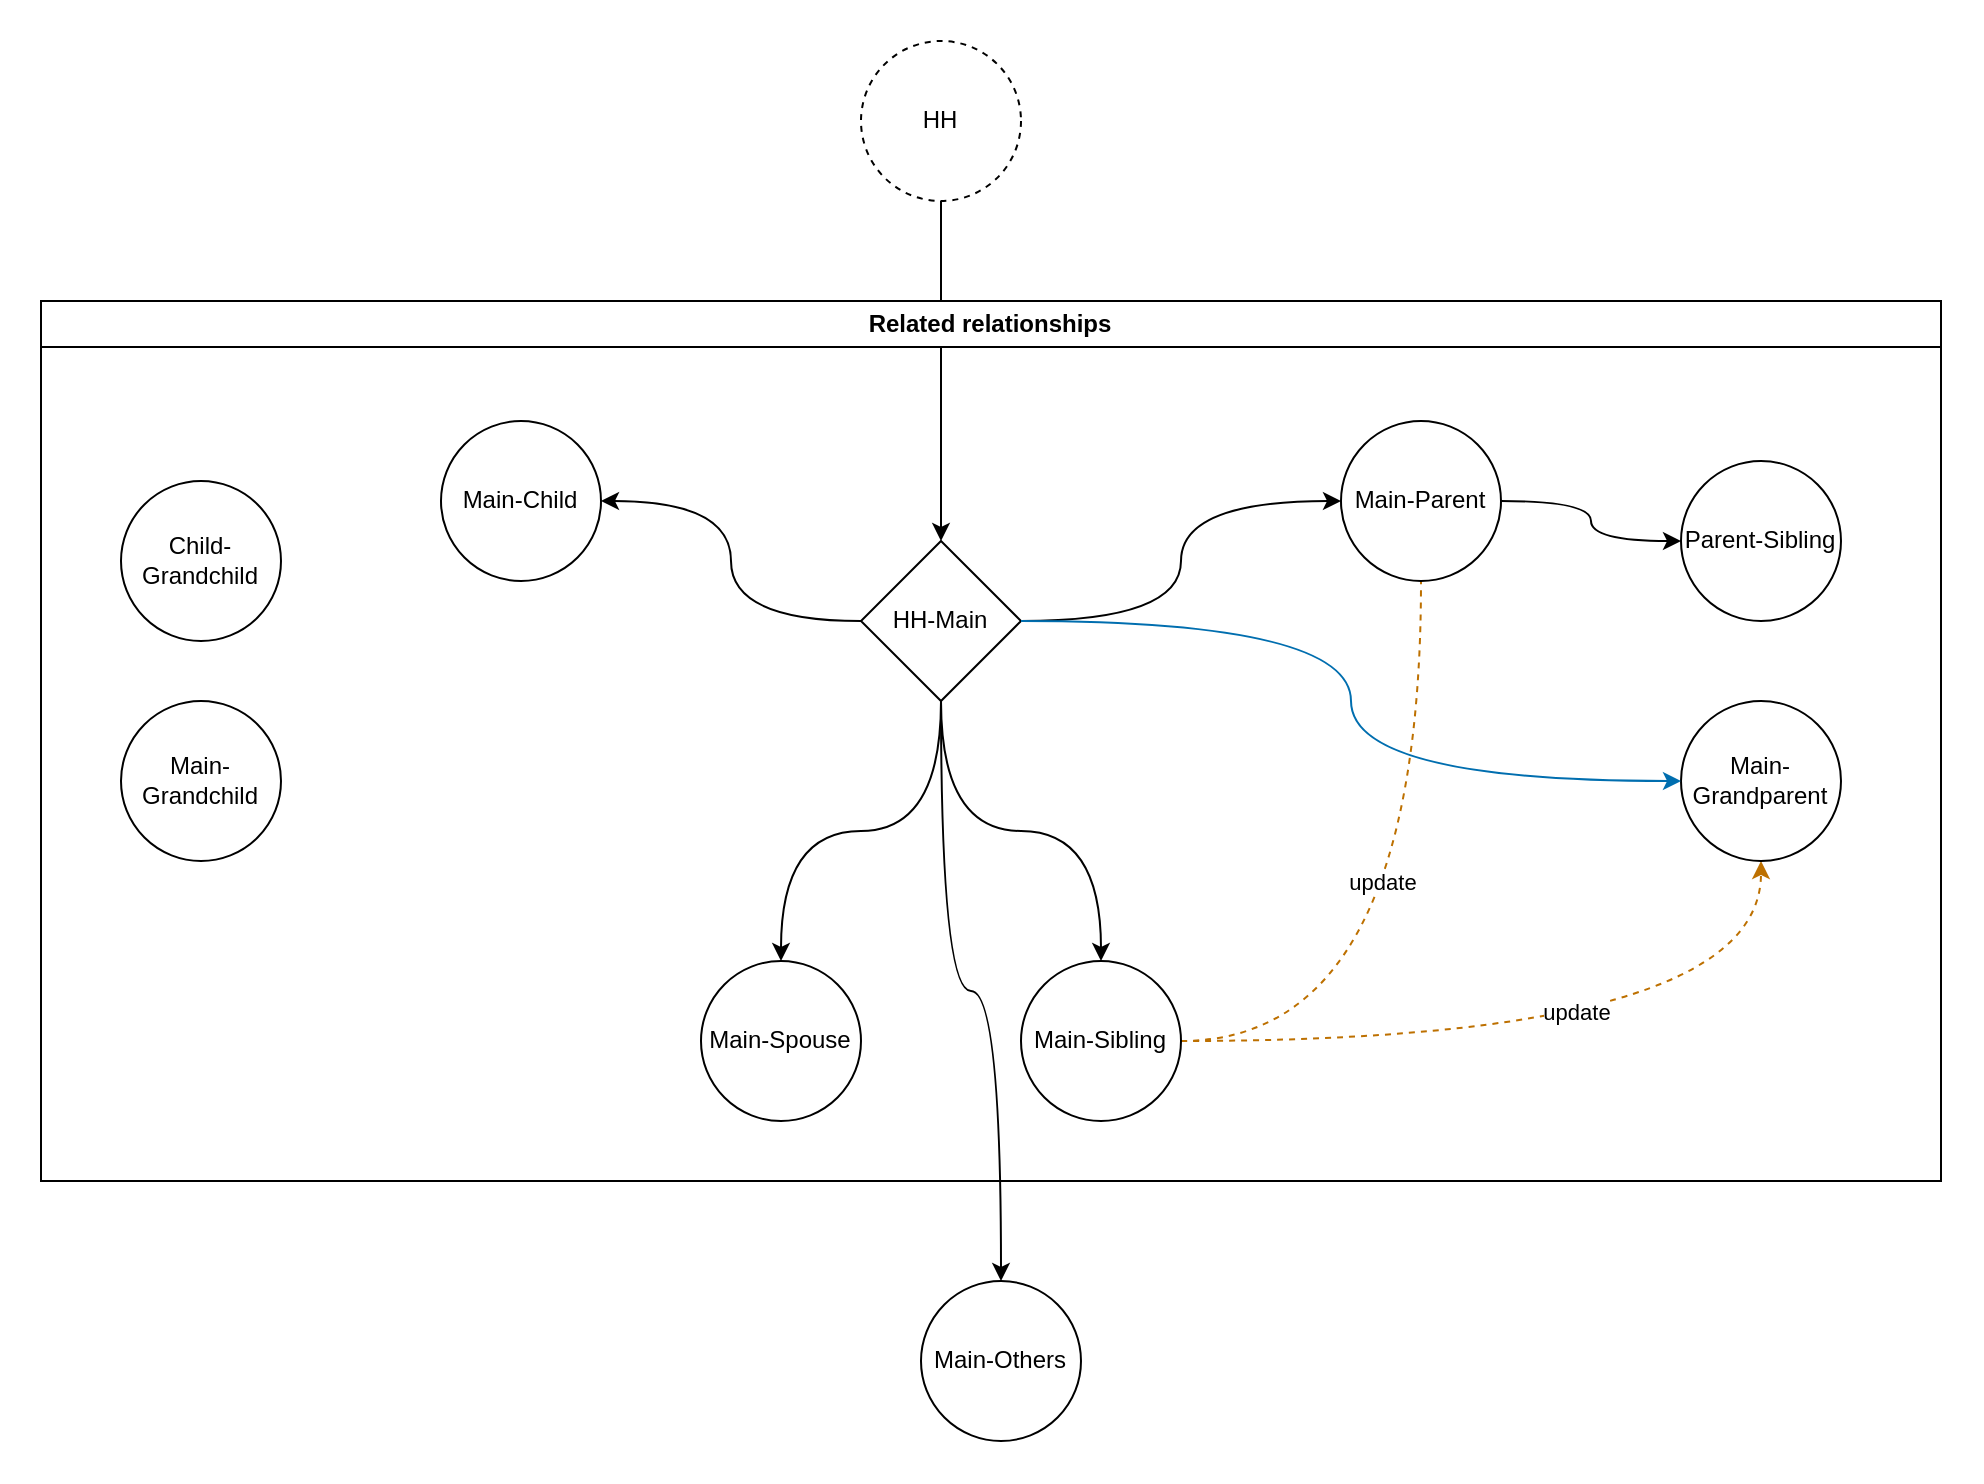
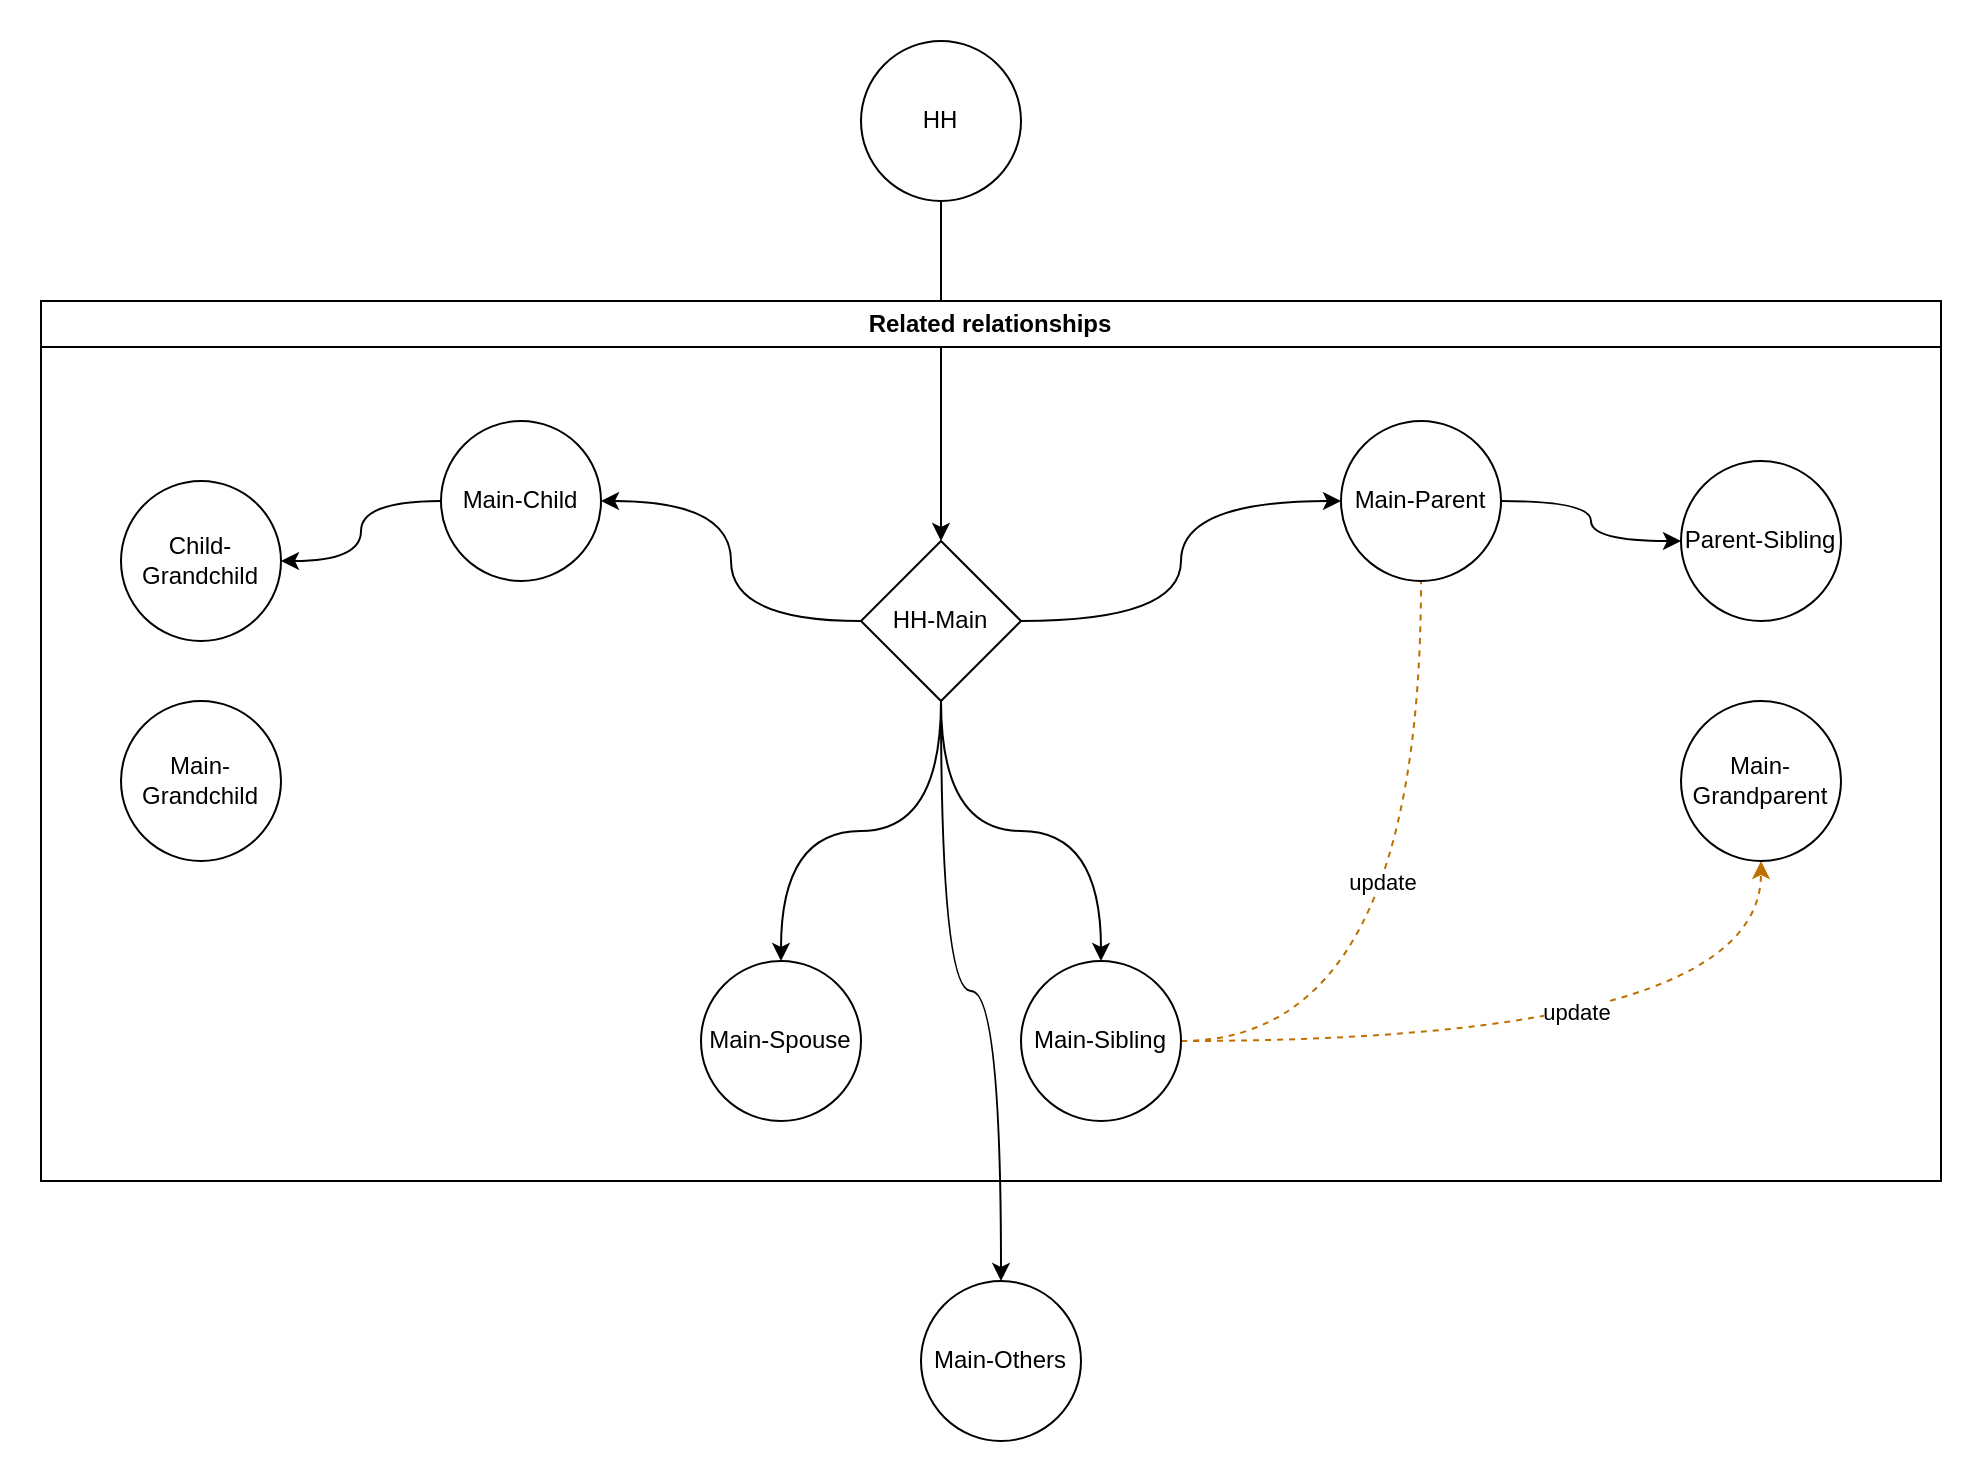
(941, 121) -> (941, 121)
none -> (363, 523)
(1354, 716) -> none
